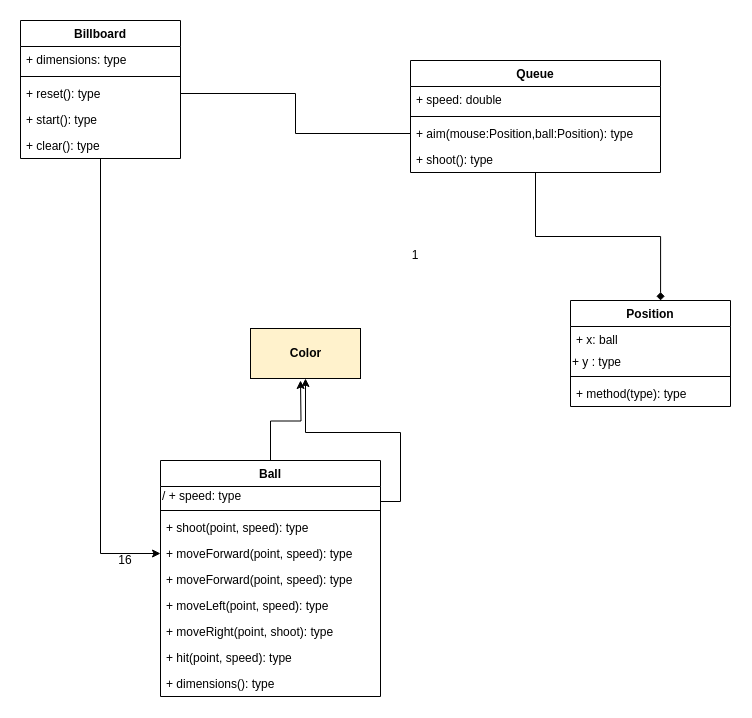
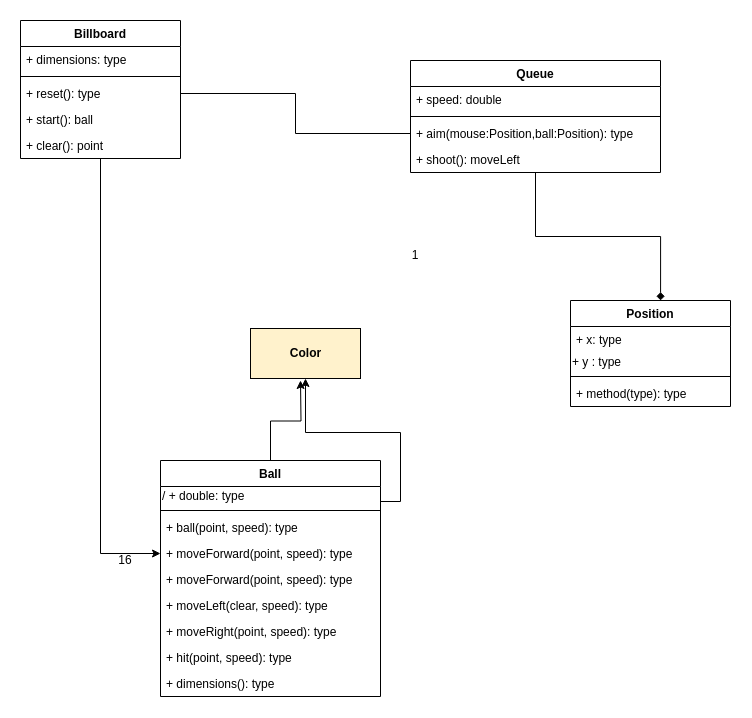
(72, 120) -> (69, 120)
(70, 146) -> (72, 146)
(462, 160) -> (475, 160)
(598, 340) -> (602, 340)
(207, 497) -> (208, 497)
(247, 528) -> (241, 528)
(257, 606) -> (257, 606)
(259, 632) -> (259, 632)
